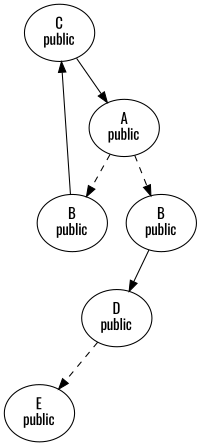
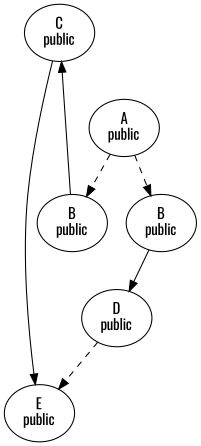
(89, 76) -> (26, 216)
